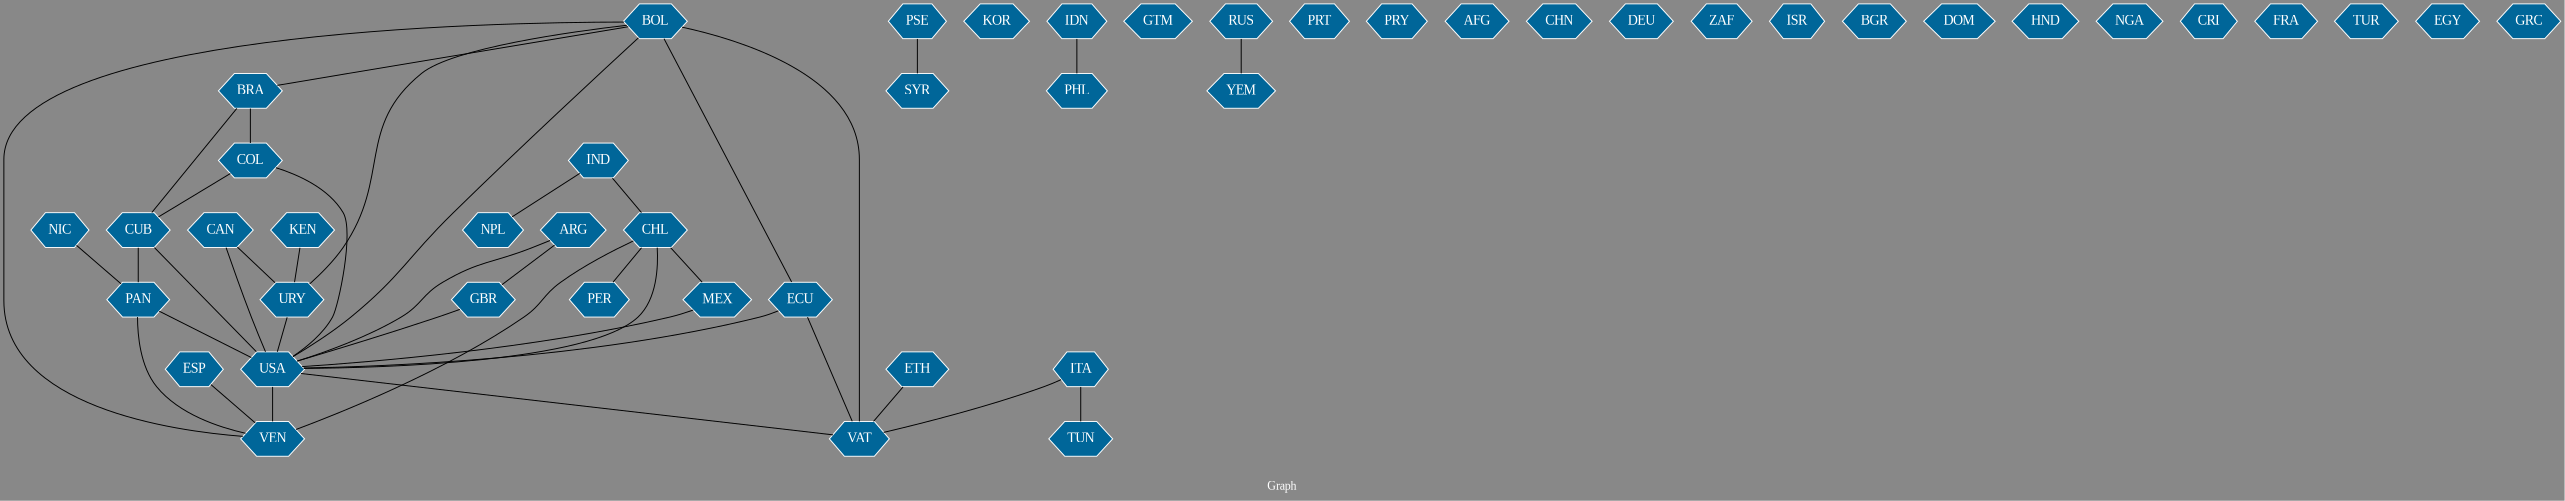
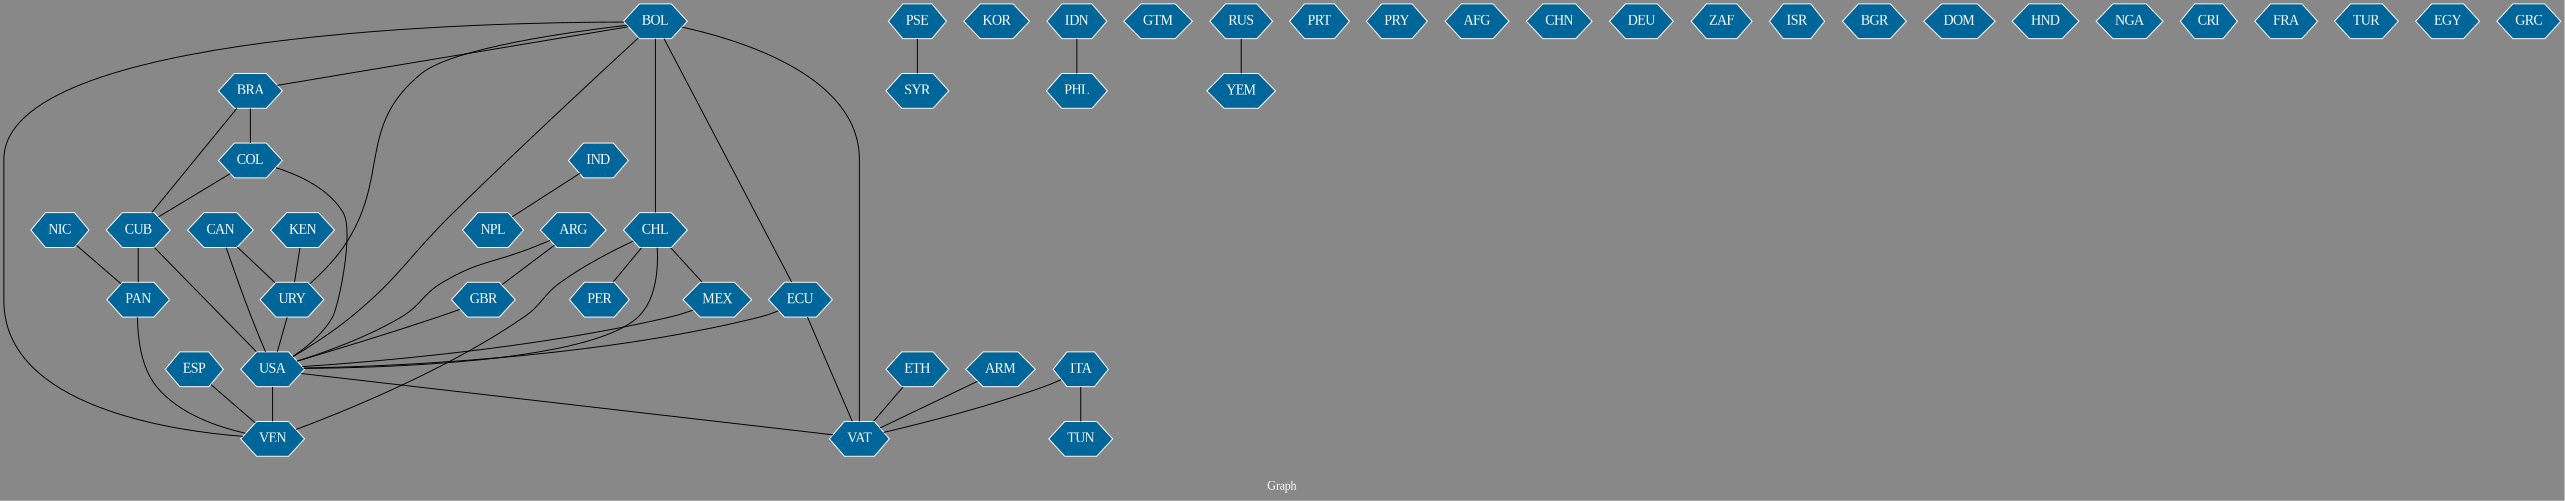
(627, 195) -> (655, 126)
(205, 334) -> none
none -> (1000, 369)
